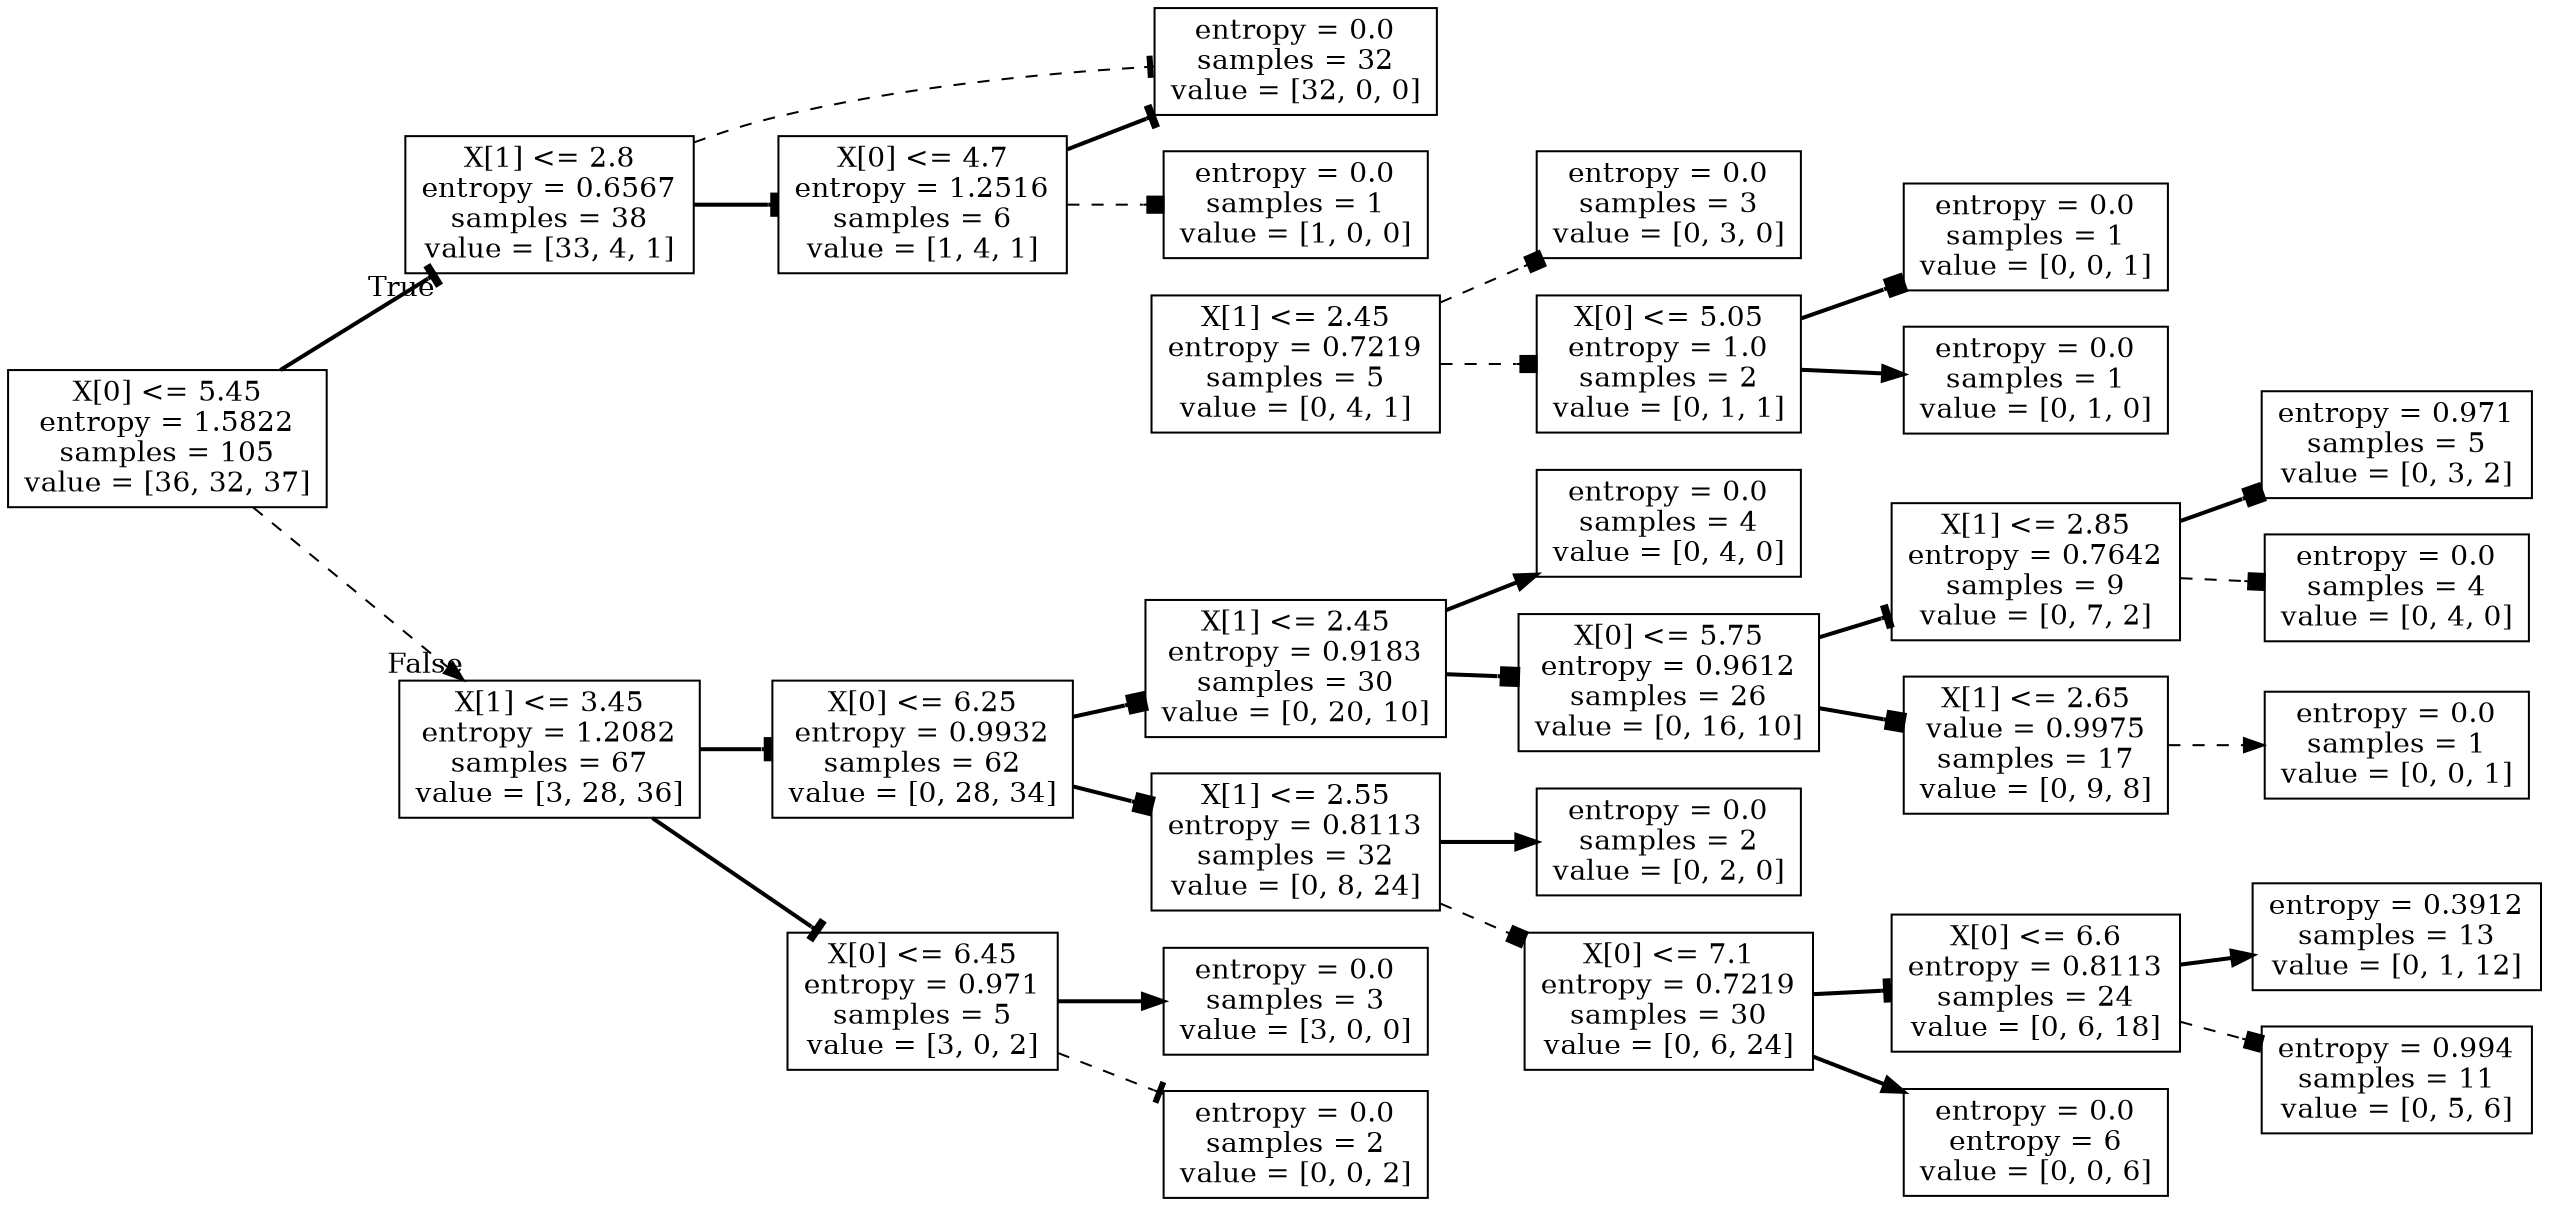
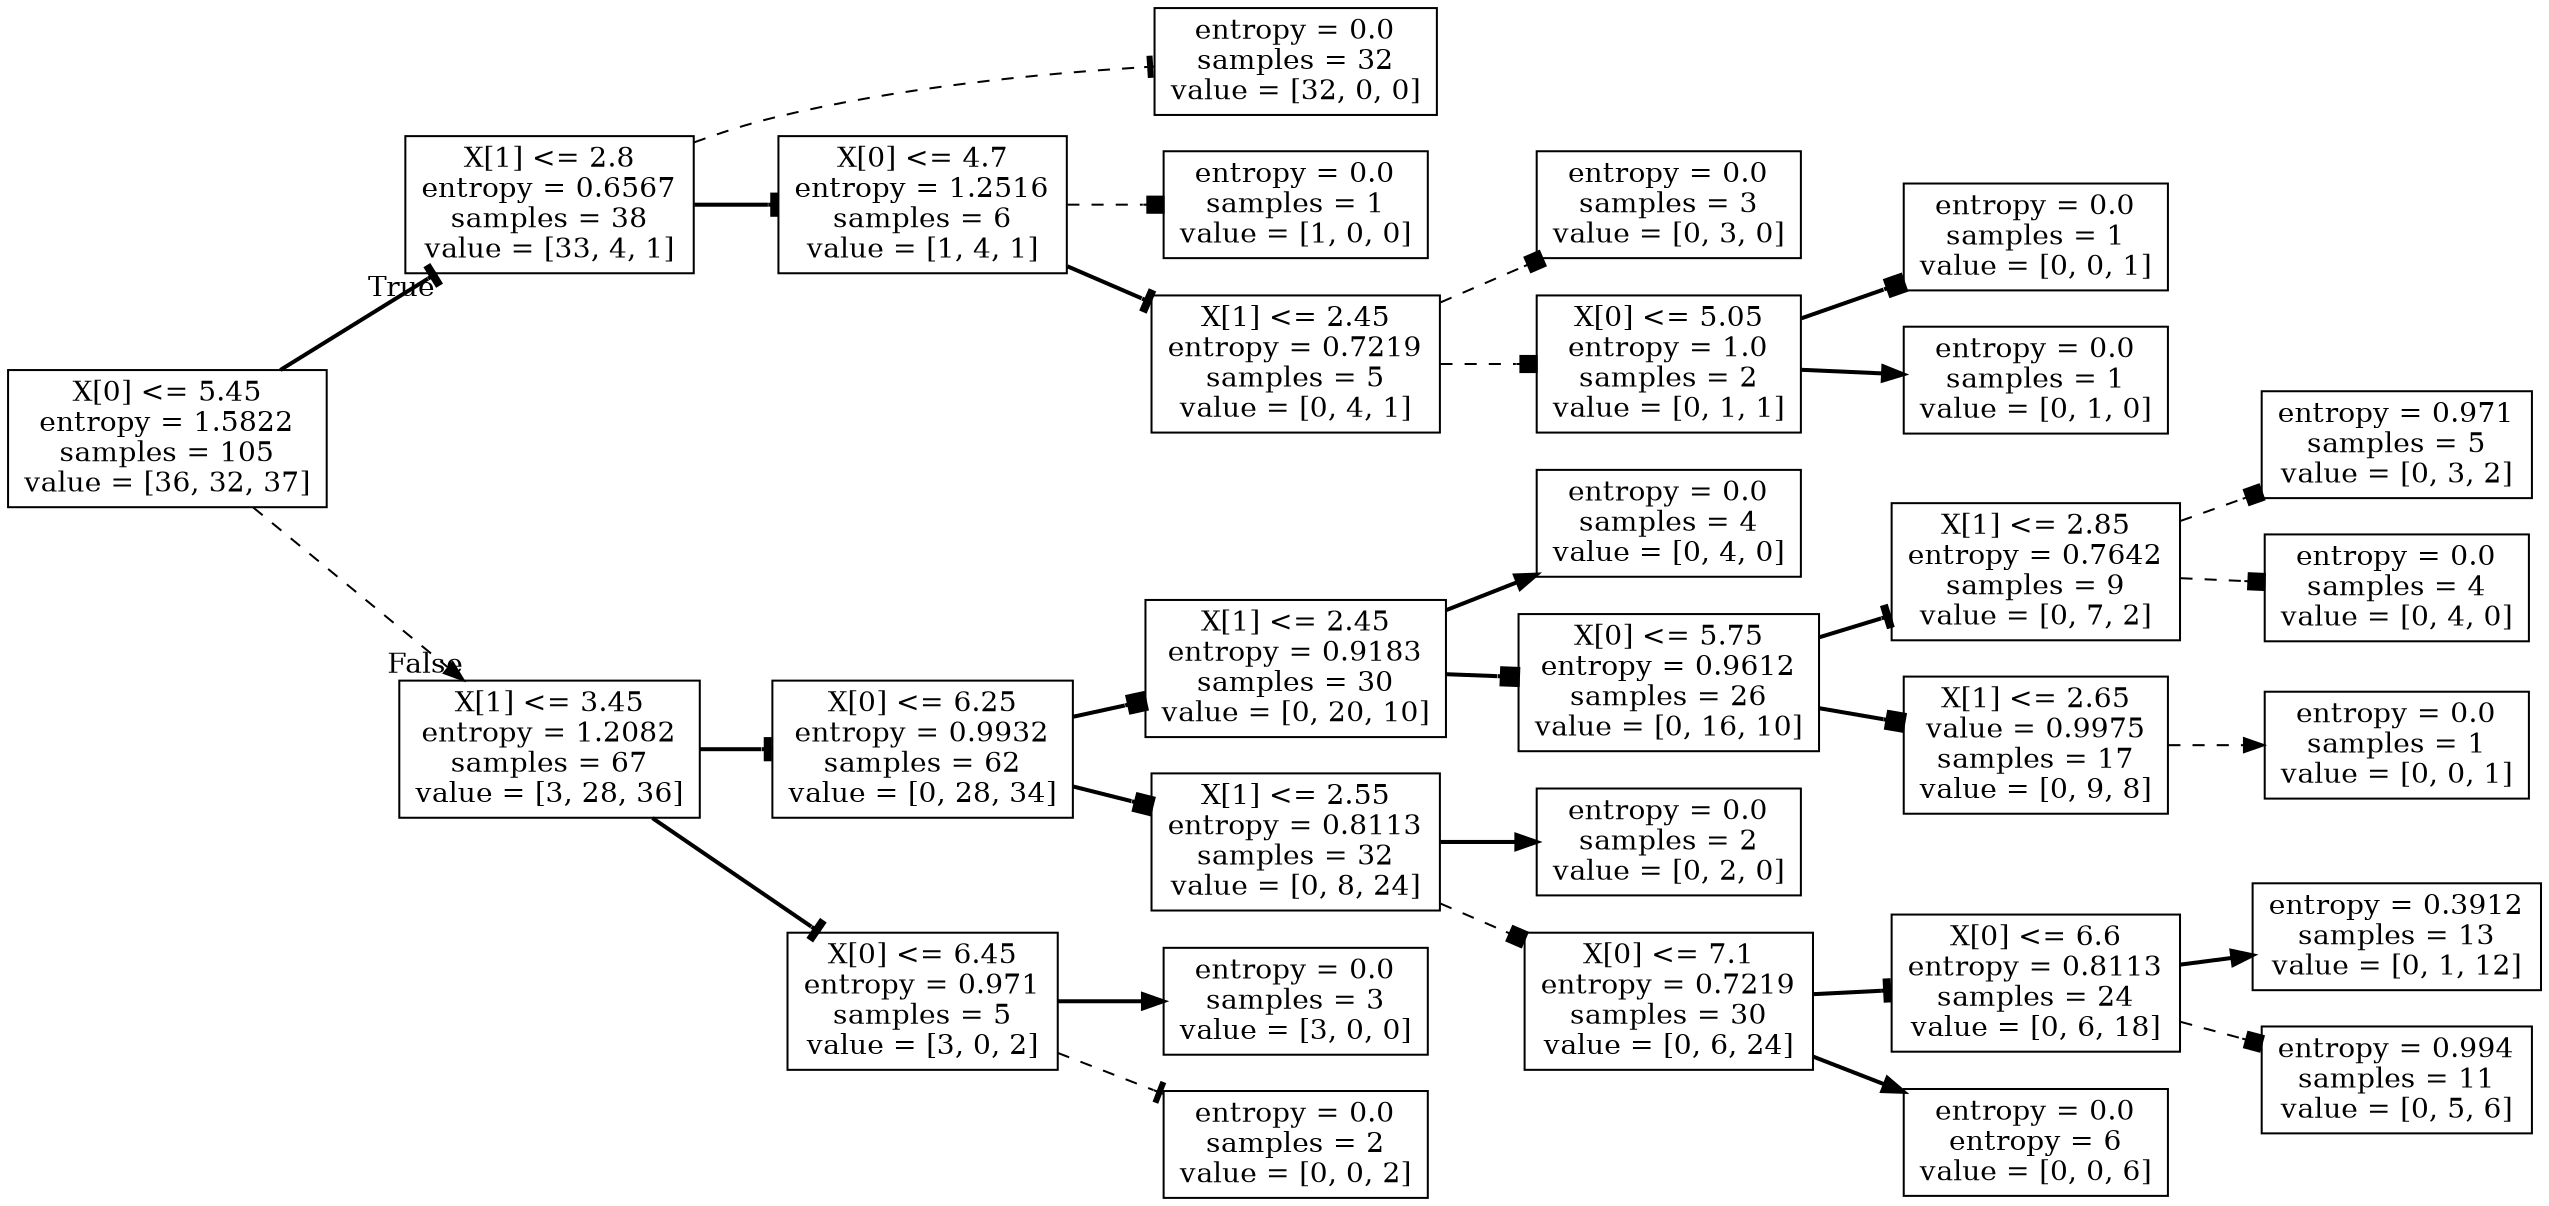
(1107, 134) -> (1104, 282)
(2211, 510) -> (2211, 510)
